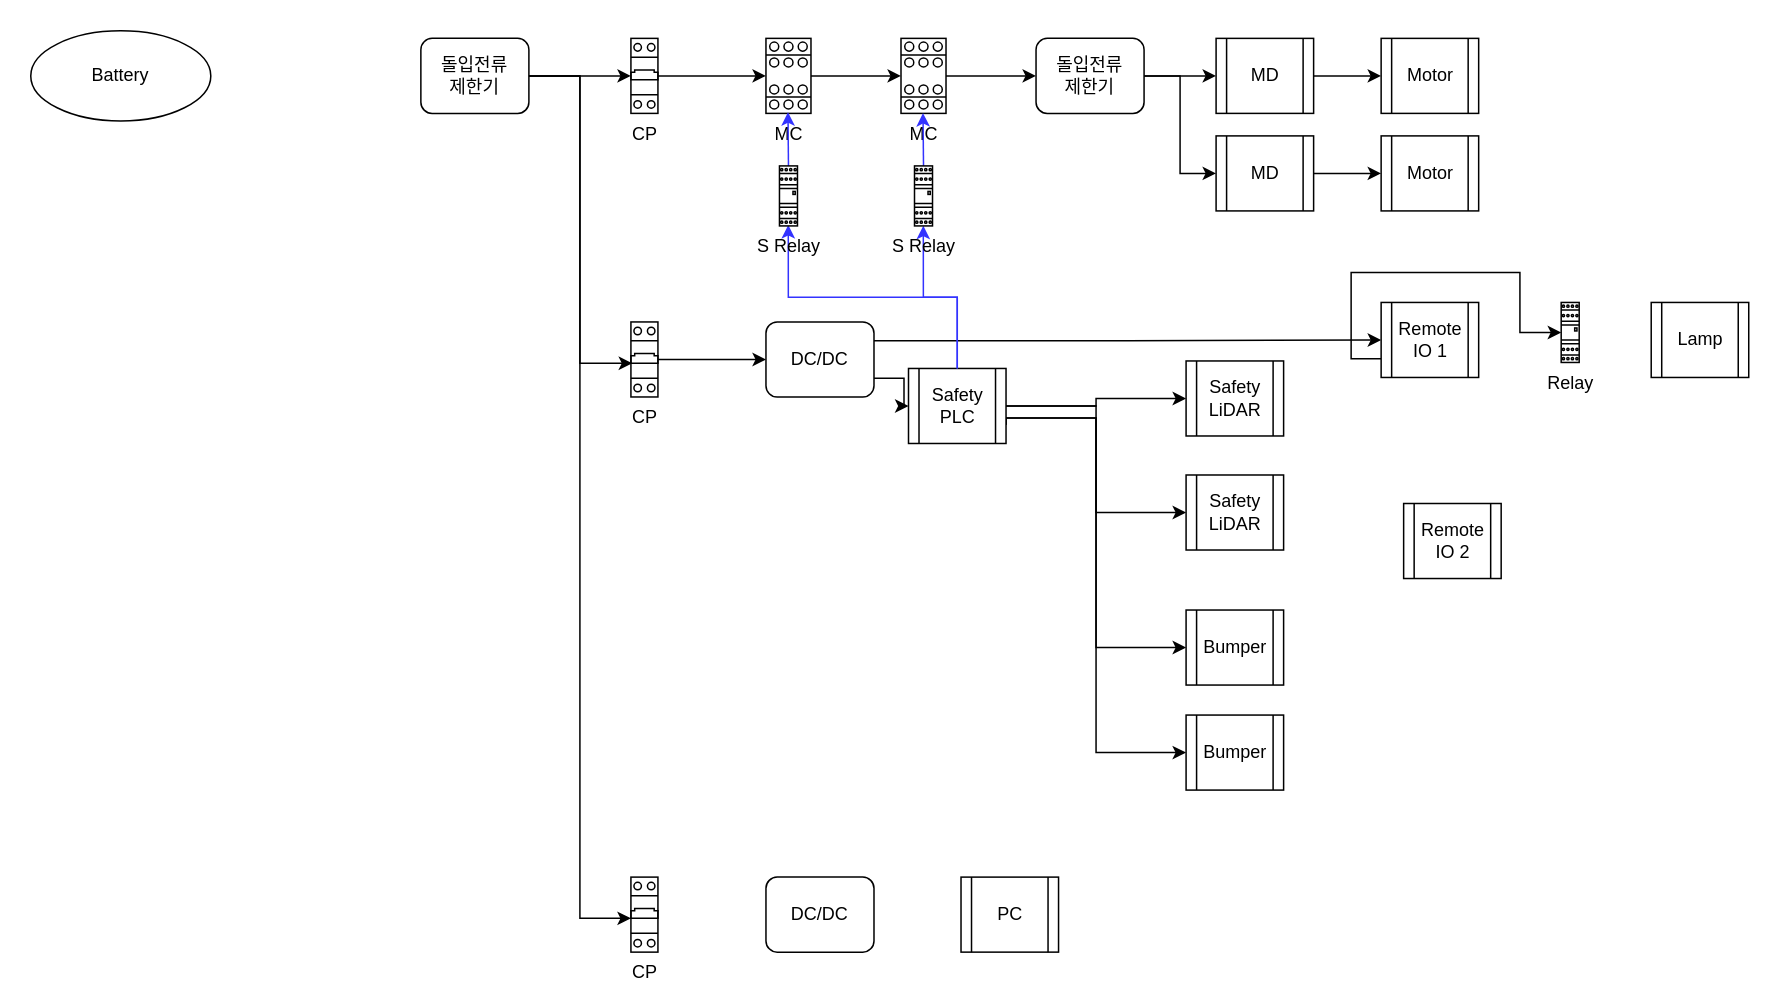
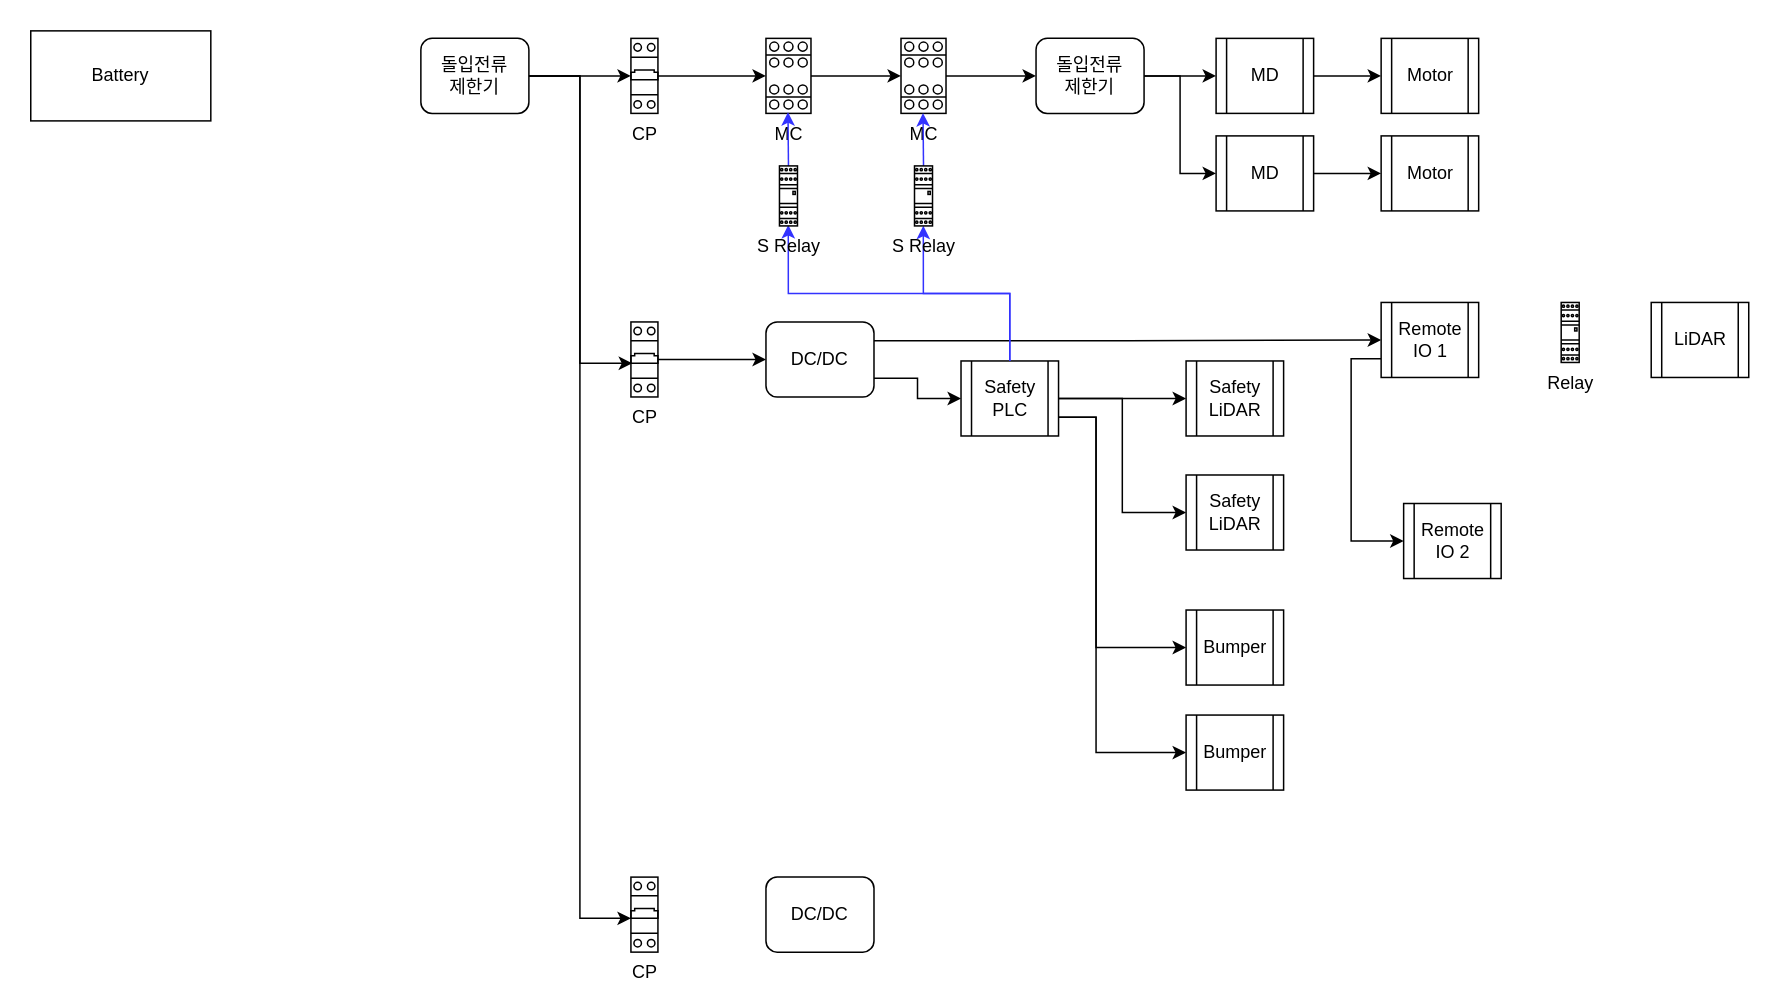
(121, 76) -> (121, 76)
(1436, 272) -> (1351, 470)
(1700, 340) -> (1700, 340)
(957, 406) -> (1010, 398)
(1010, 914) -> none
